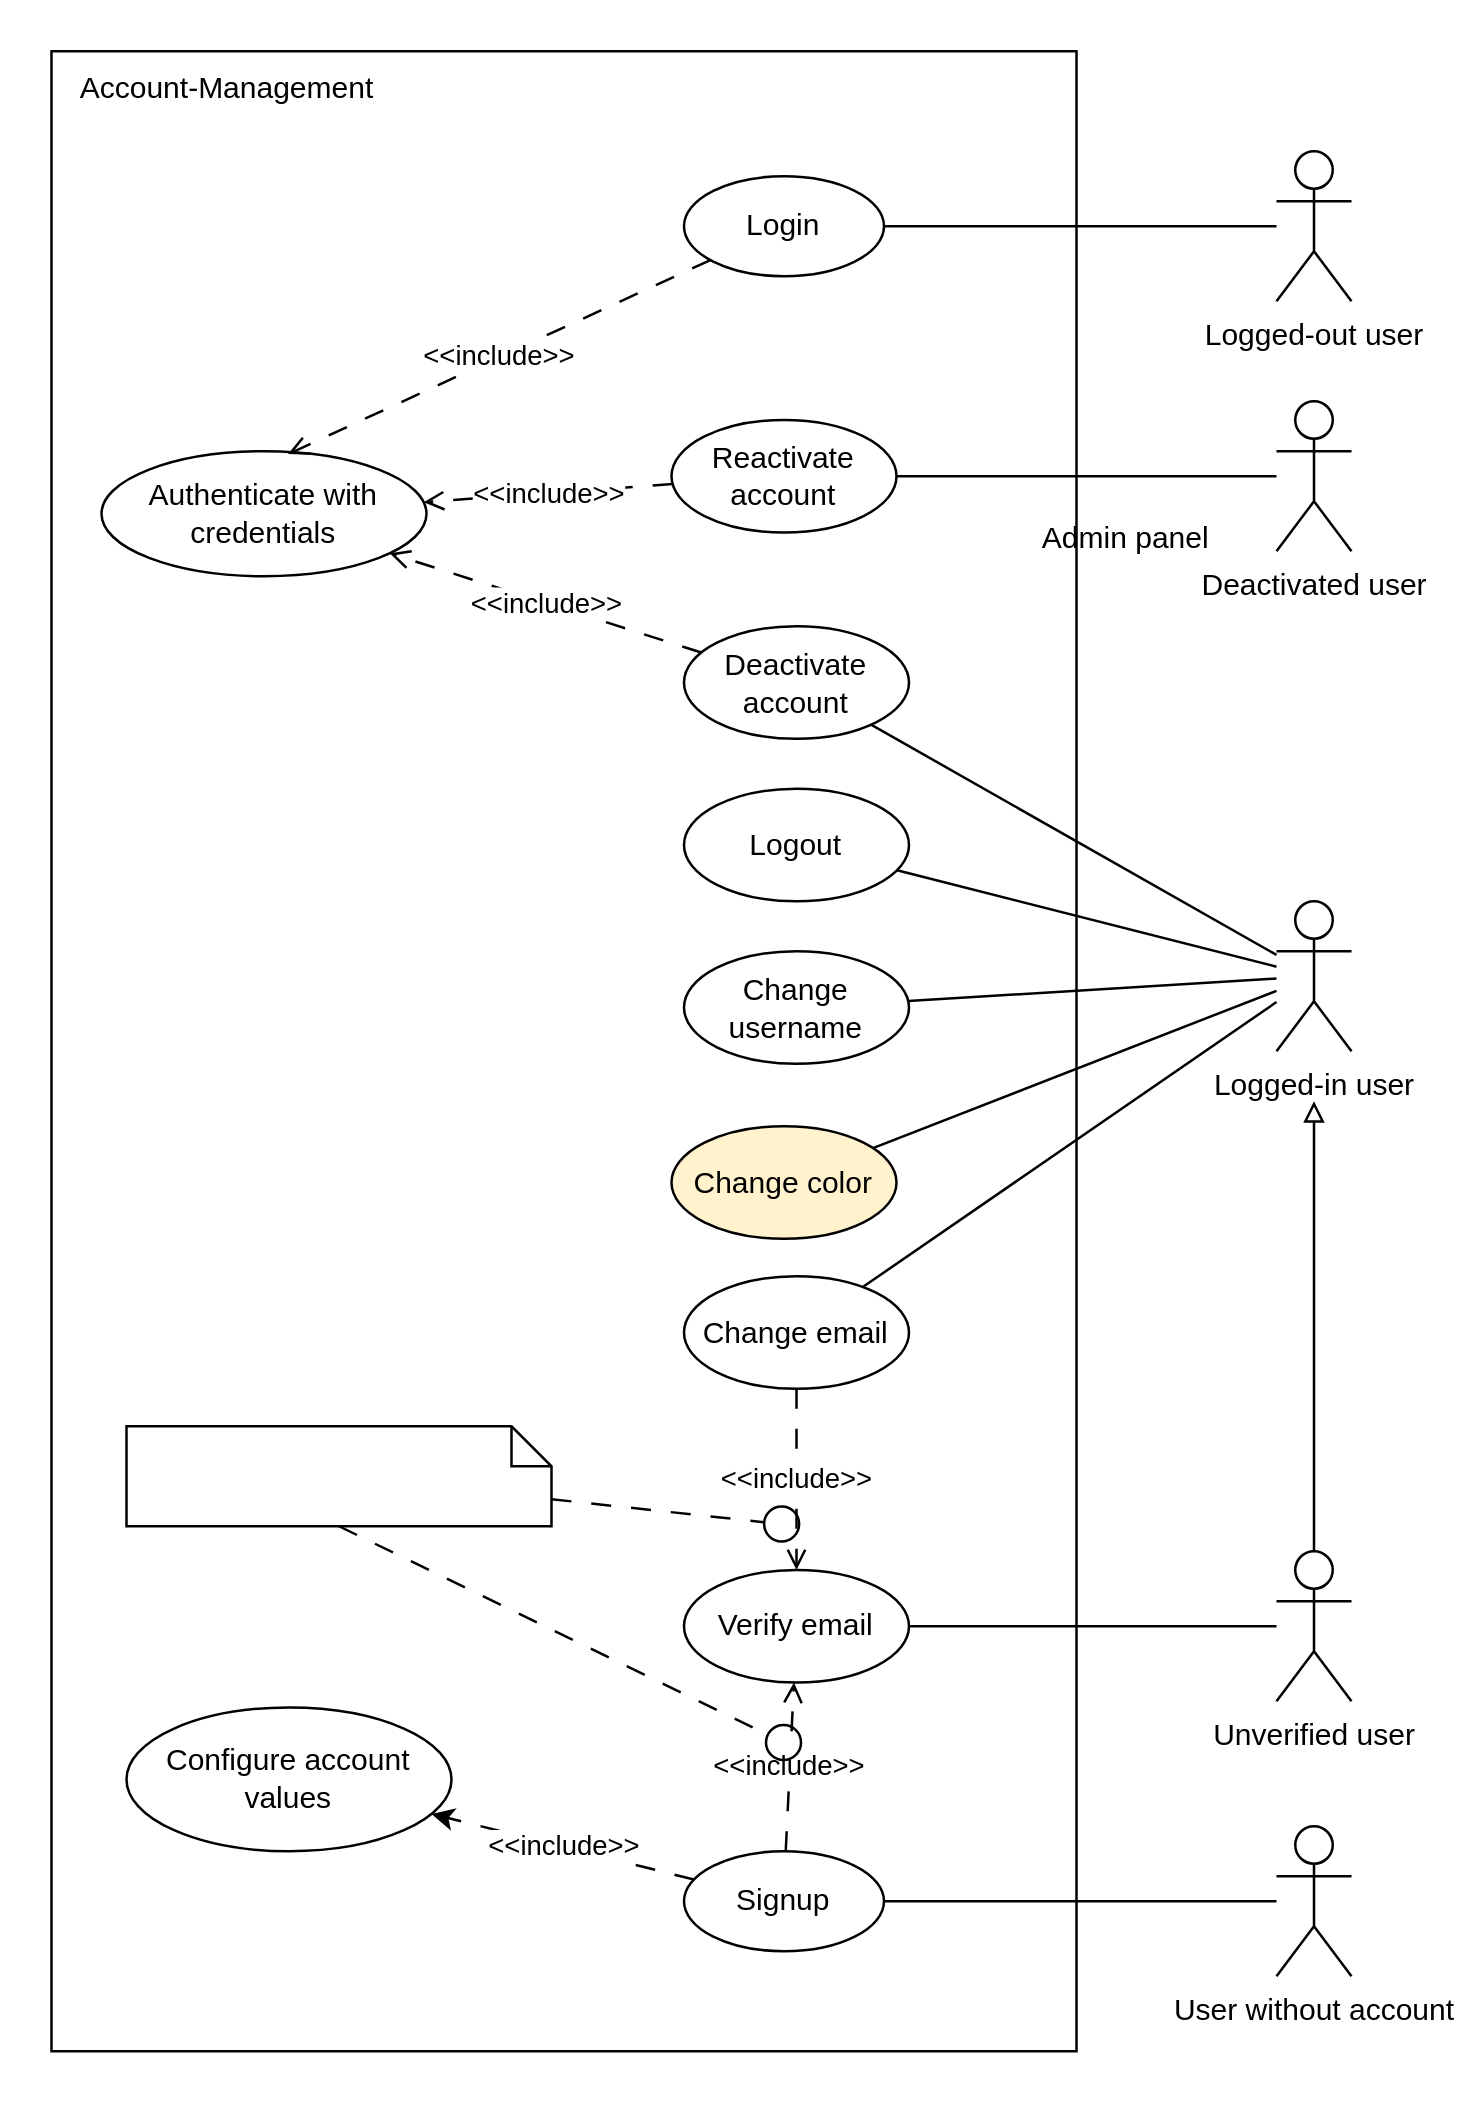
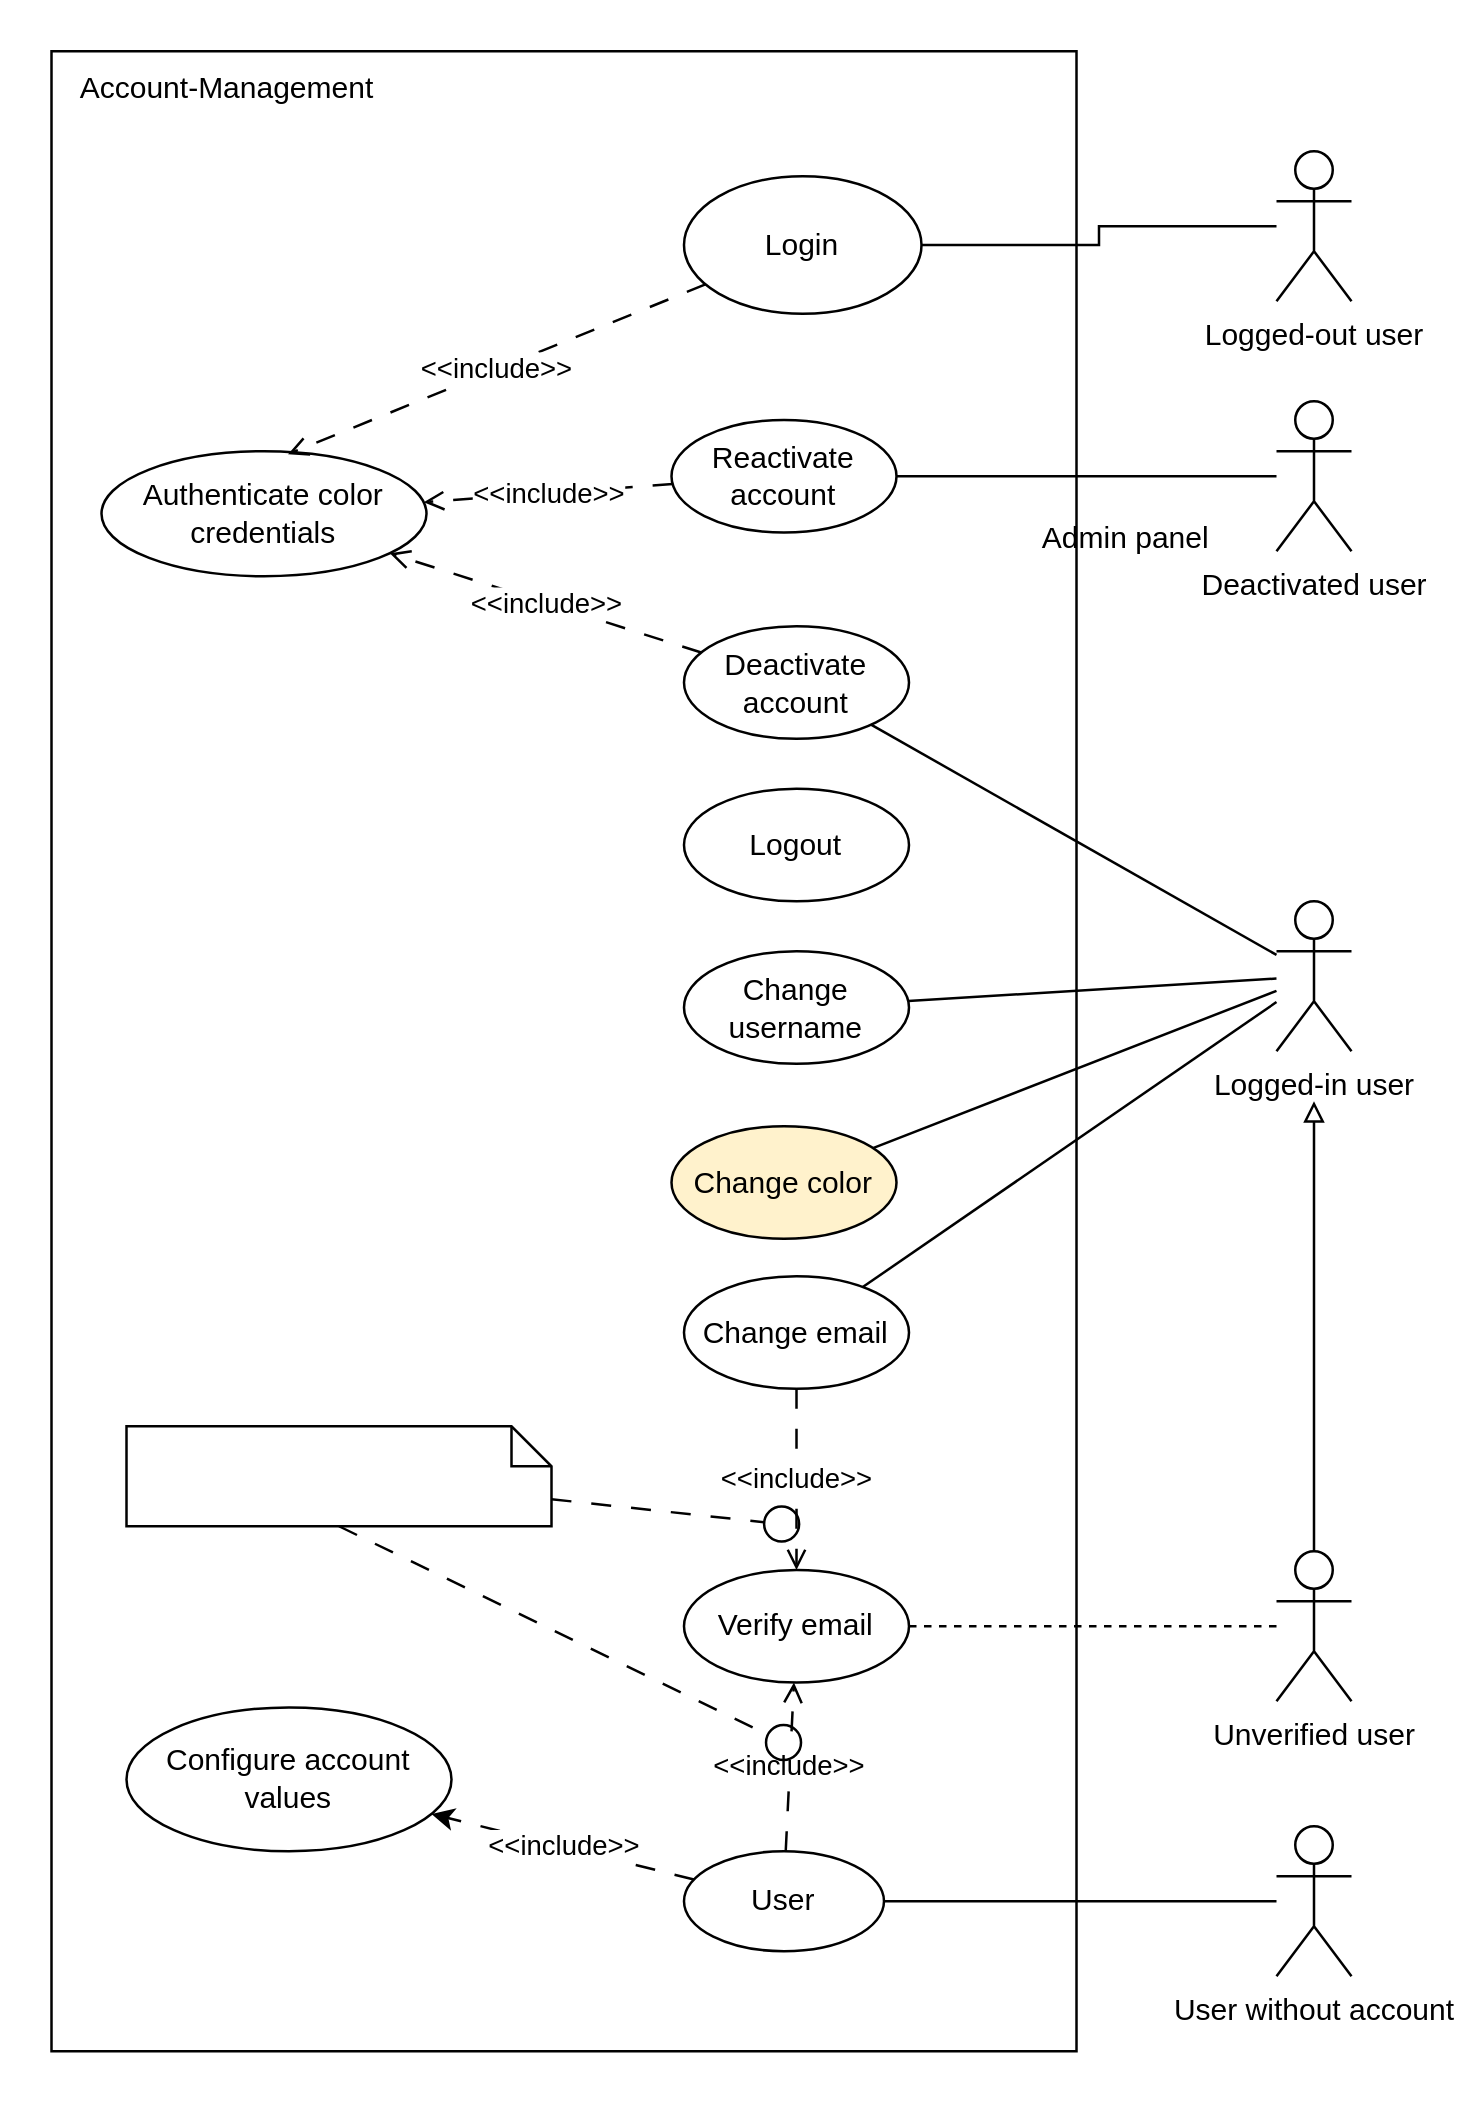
(784, 226) -> (803, 245)
(264, 514) -> (264, 514)
(1087, 919) -> none
(1095, 1626) -> (1095, 1626)
(784, 1901) -> (784, 1901)
